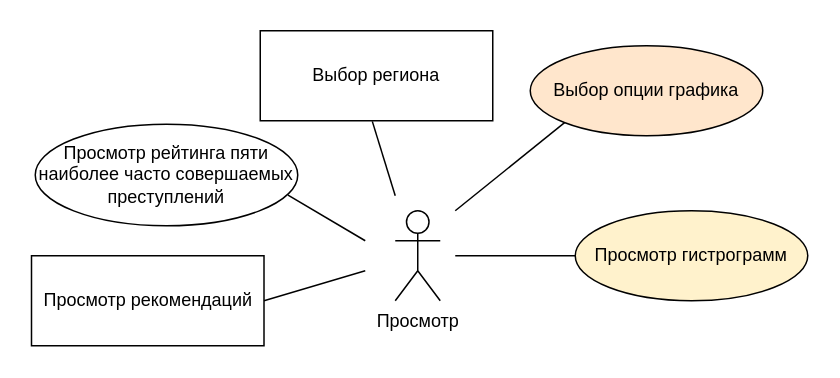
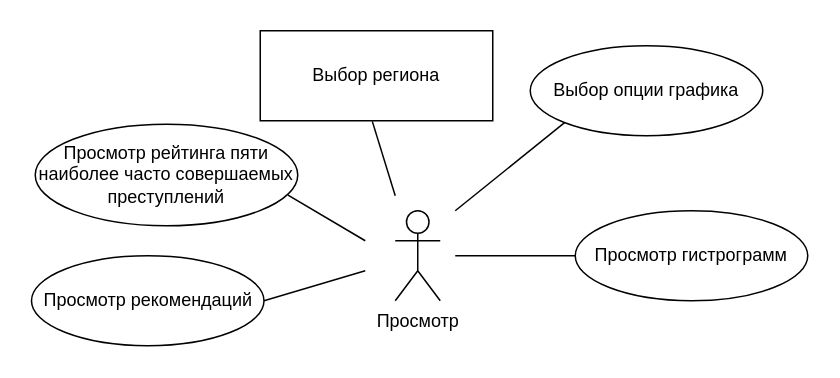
(647, 91) -> (647, 91)
(692, 256) -> (692, 256)
(148, 301) -> (148, 301)
